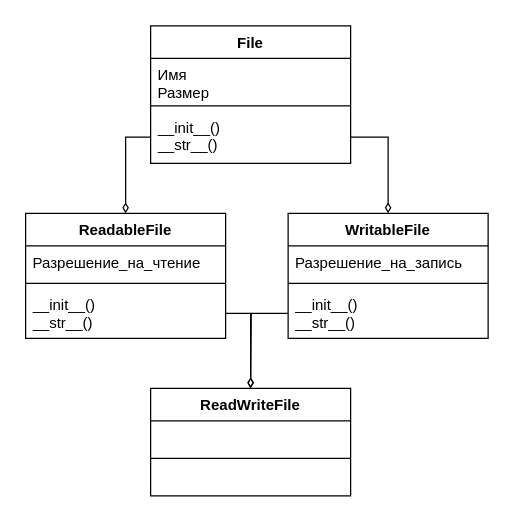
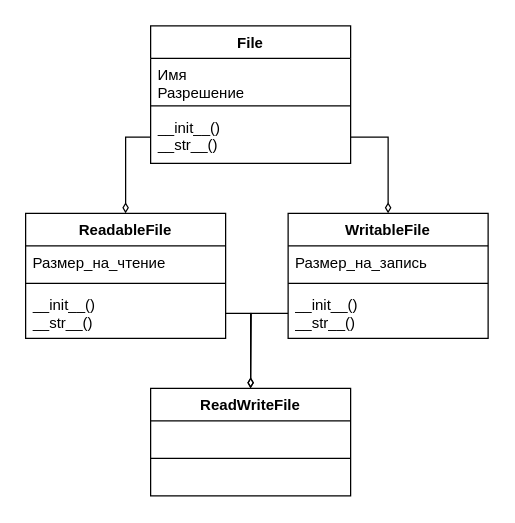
(183, 85) -> (200, 85)
(117, 263) -> (100, 263)
(380, 263) -> (363, 263)
